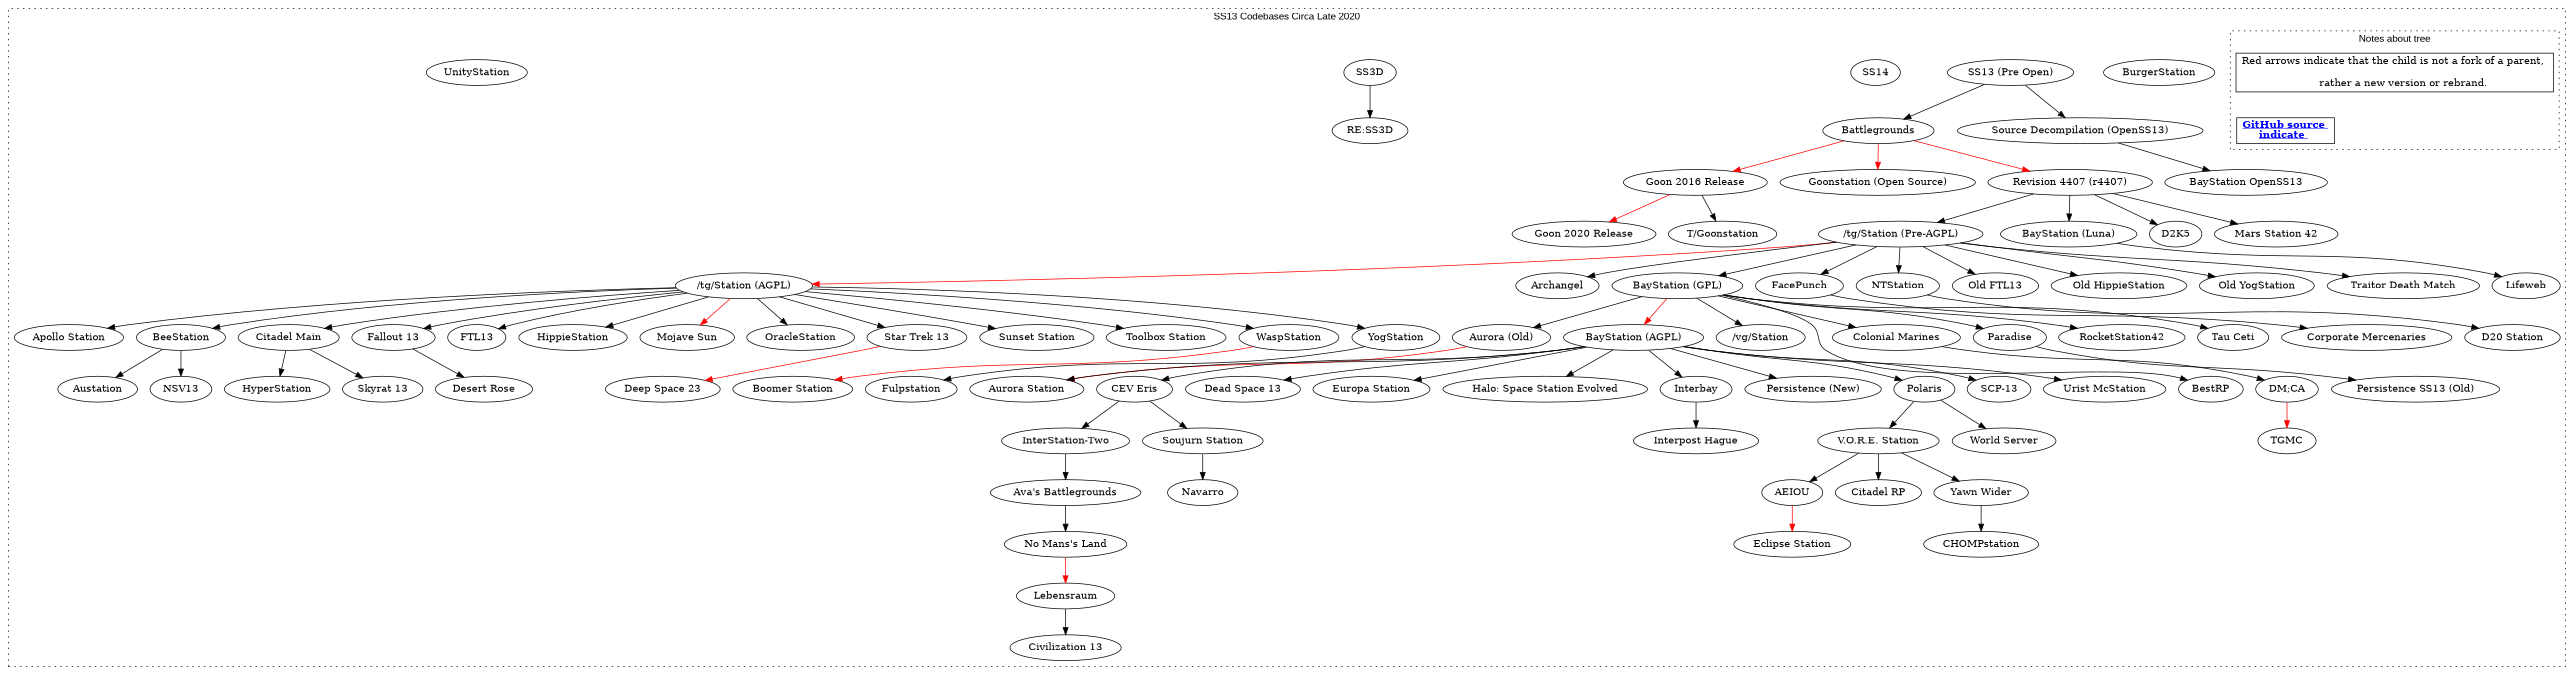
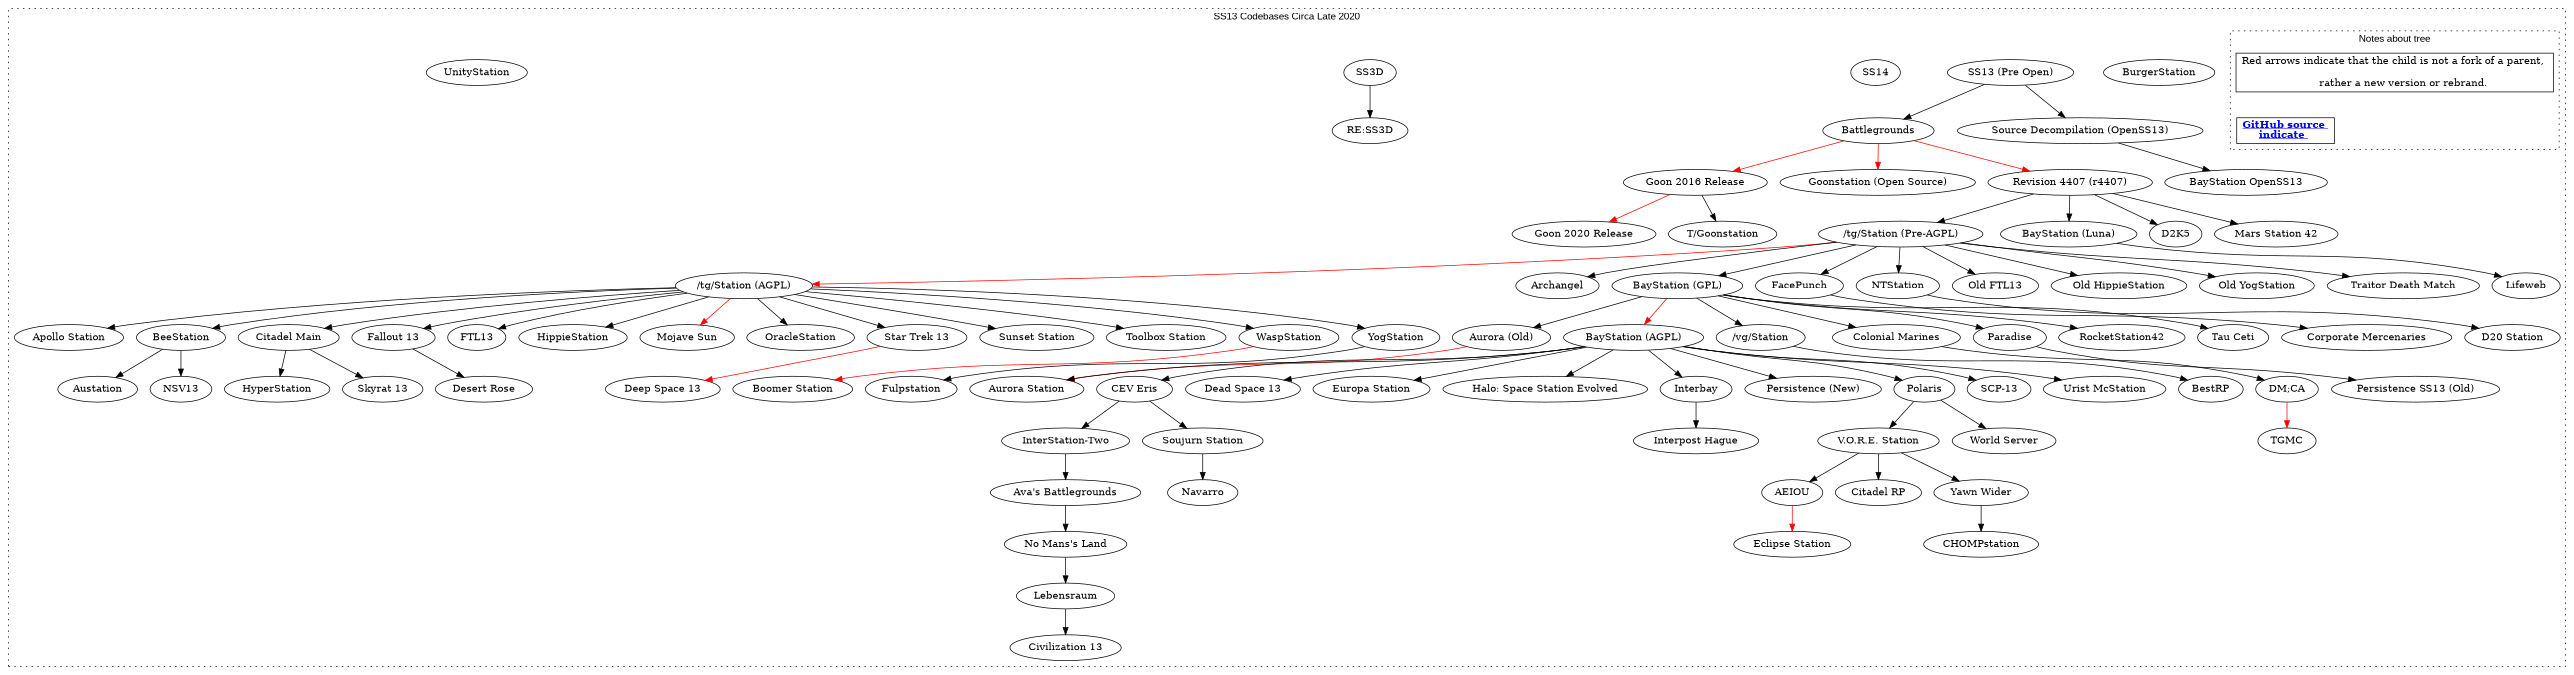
(1833, 353) -> (1987, 361)
(663, 389) -> (663, 389)
(1066, 567) -> (1066, 567)
